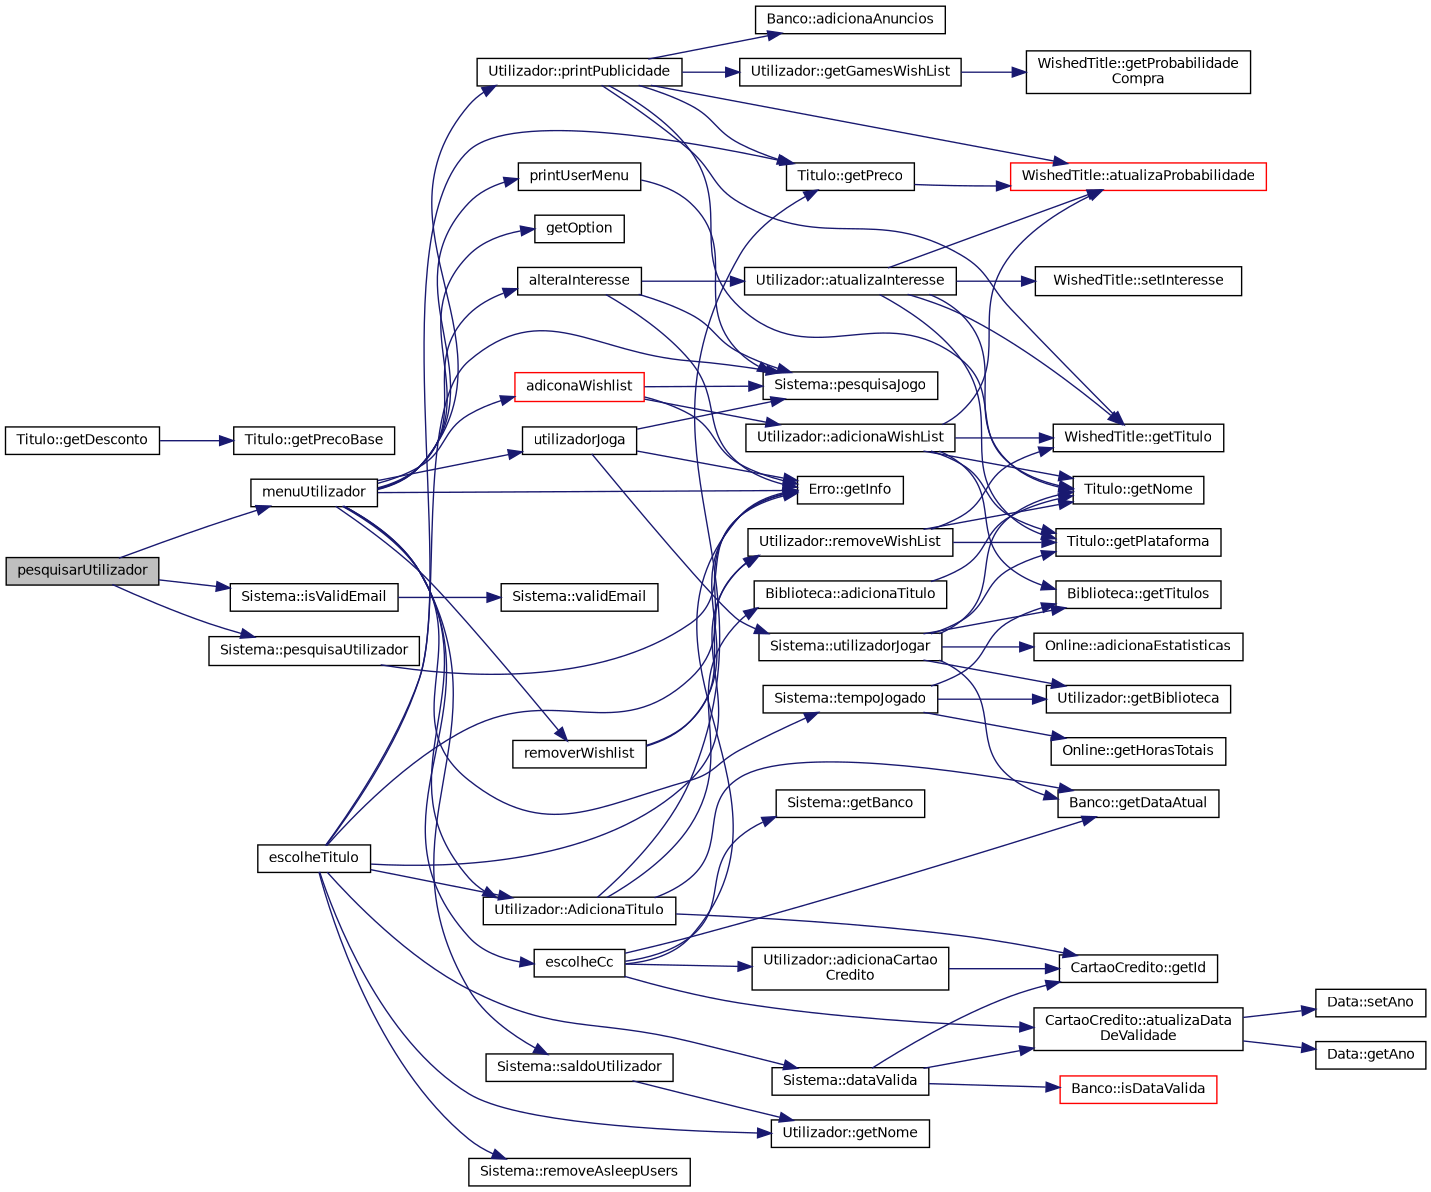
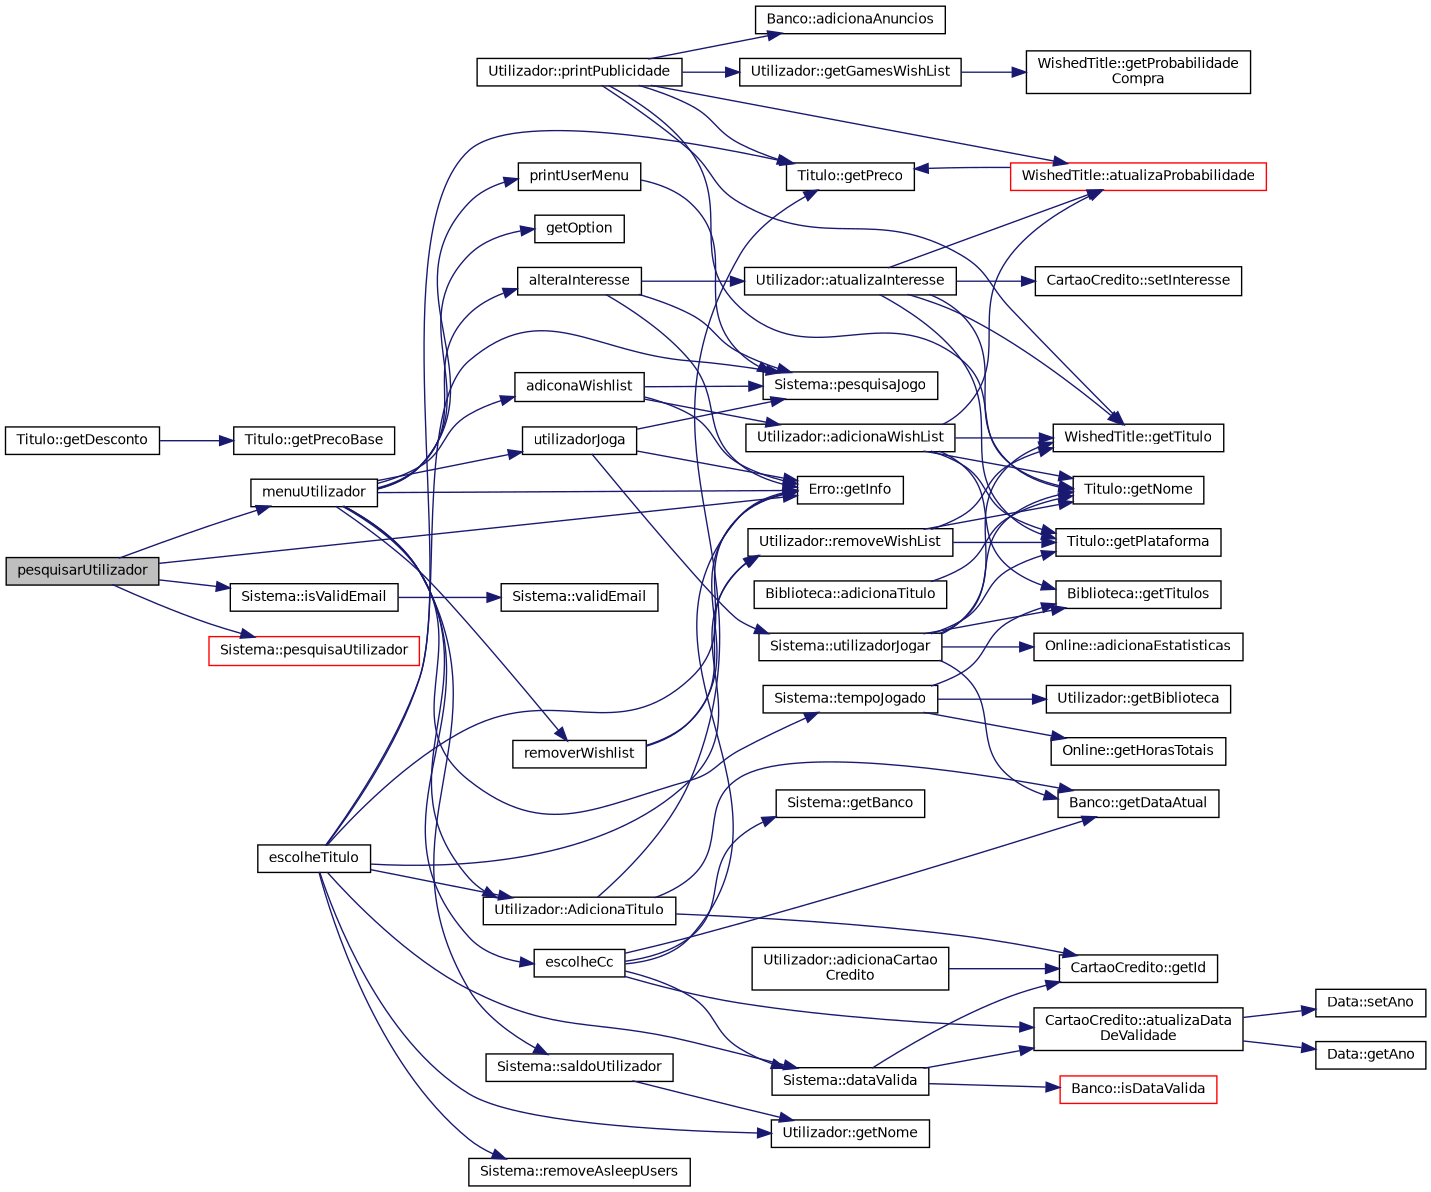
(955, 186) -> (969, 168)
(1138, 281) -> (1138, 281)
(450, 311) -> none
(580, 387) -> (580, 387)
(314, 651) -> (314, 651)
(624, 655) -> (471, 530)
(988, 672) -> (985, 537)
(706, 789) -> none
(682, 965) -> (705, 1008)
